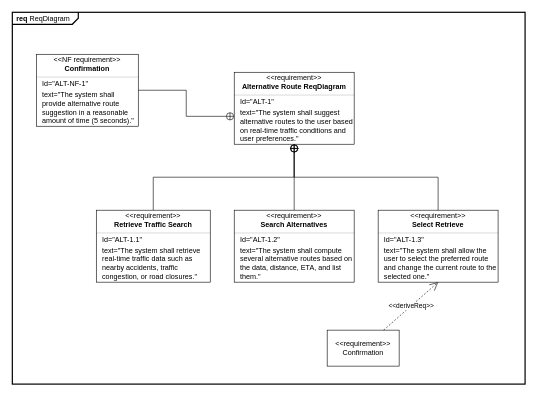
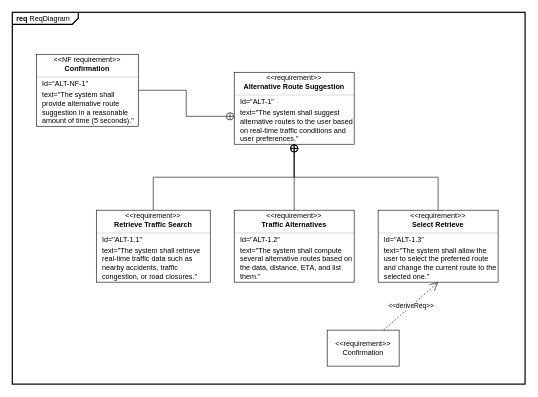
(294, 87) -> (294, 87)
(294, 225) -> (294, 225)
